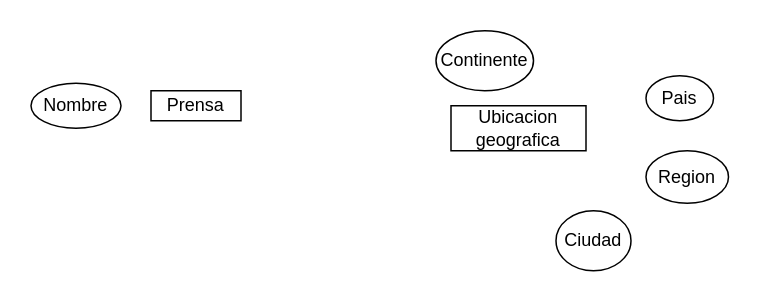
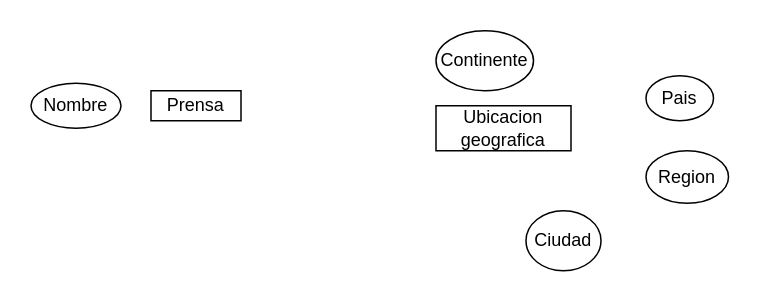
(518, 128) -> (503, 128)
(593, 241) -> (563, 241)
